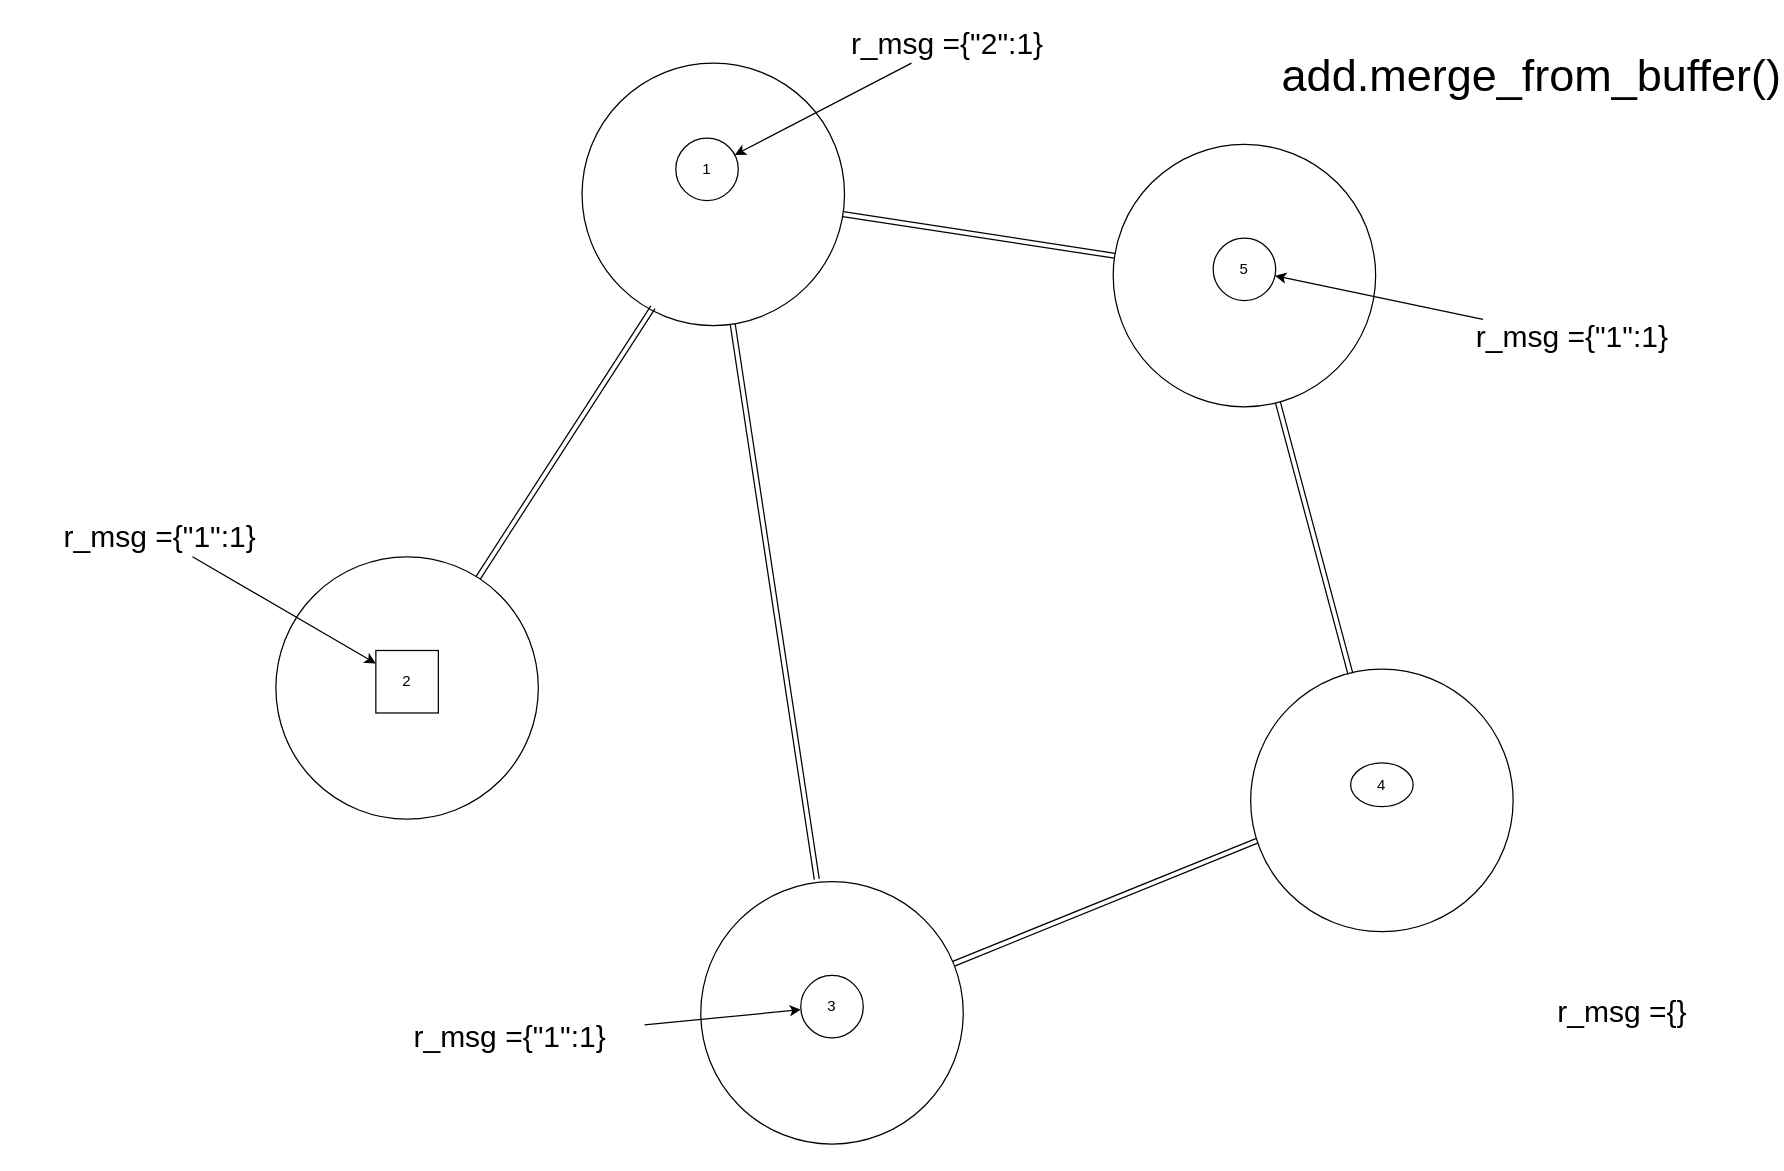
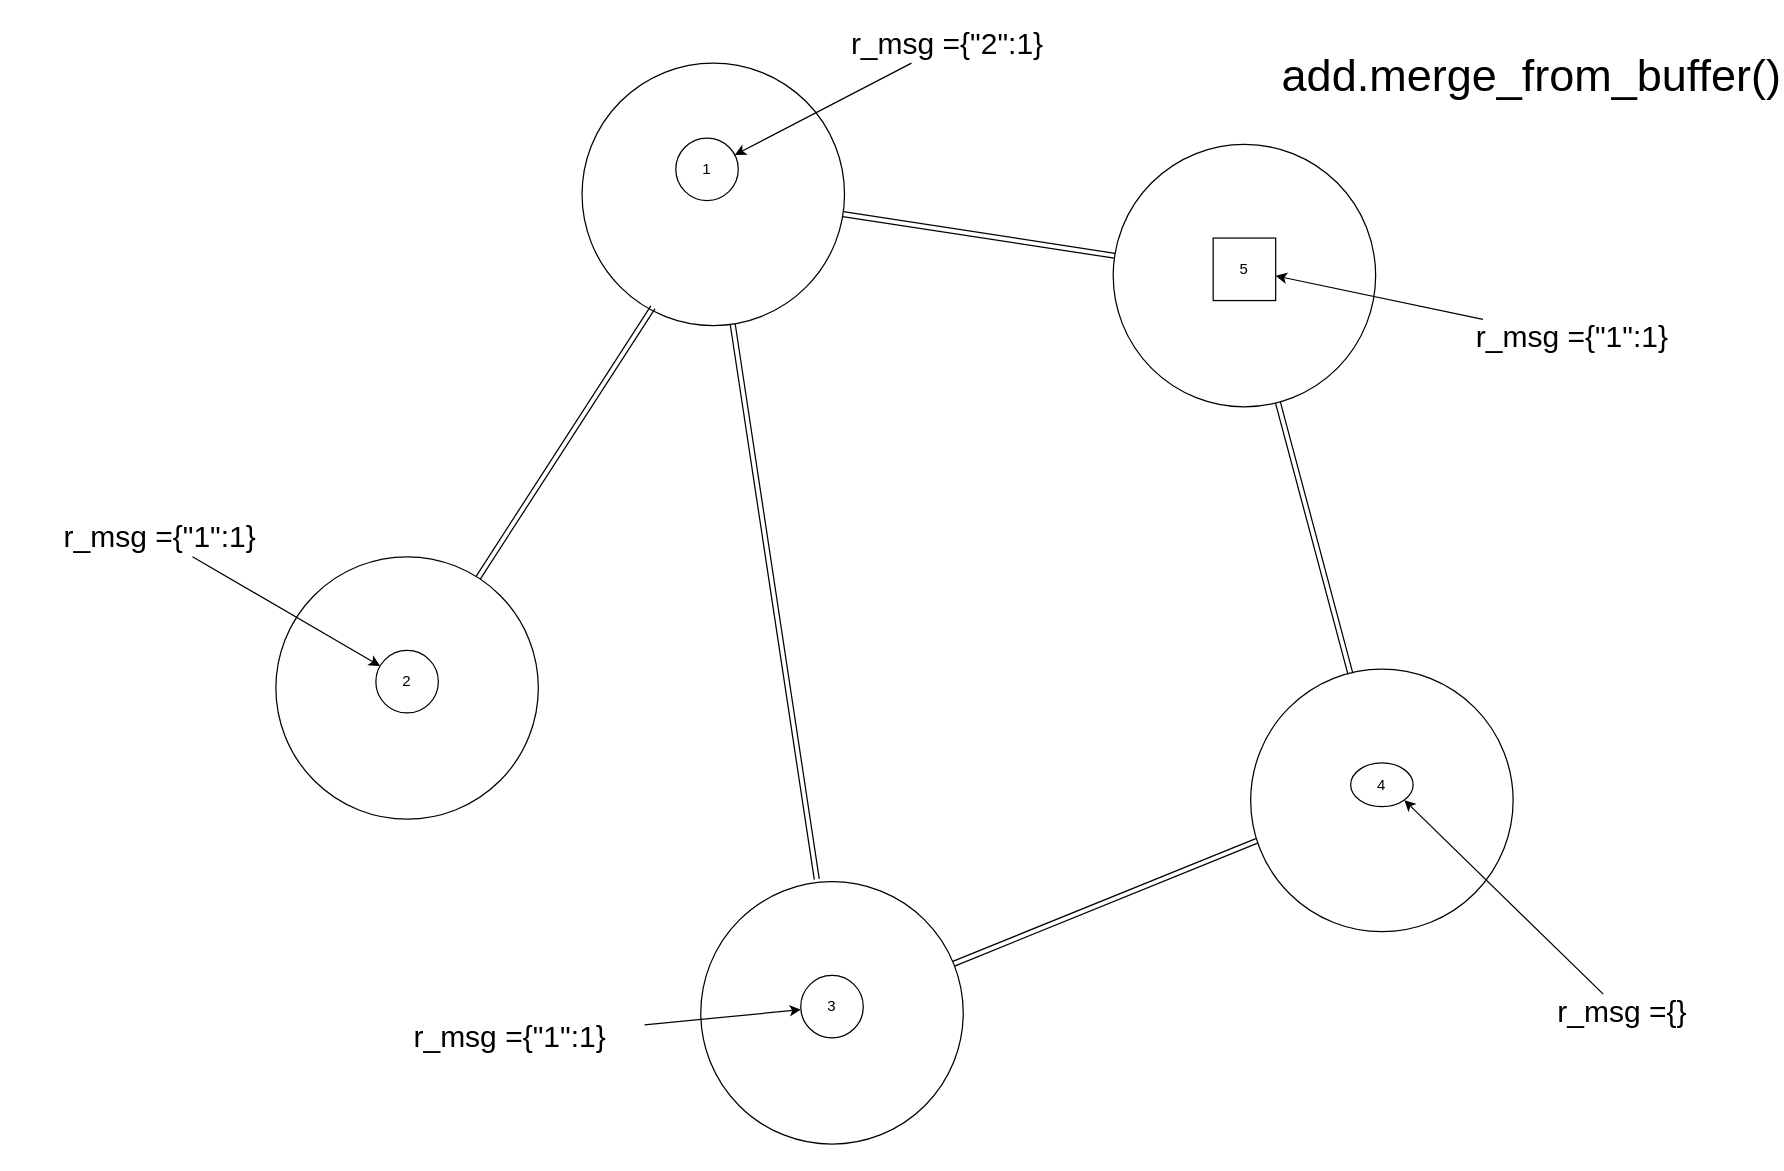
(1244, 269) -> (1244, 269)
(407, 682) -> (407, 682)
none -> (1507, 900)
